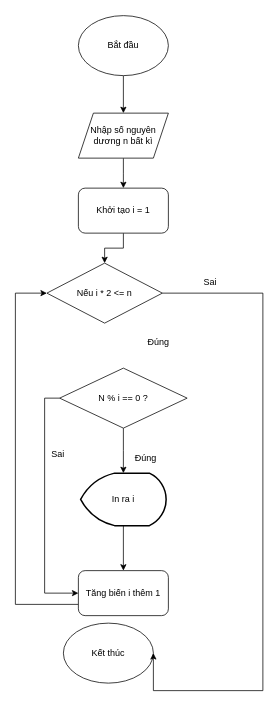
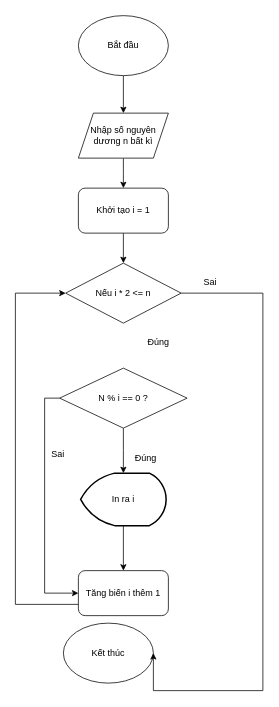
(105, 293) -> (123, 293)
